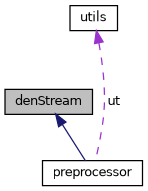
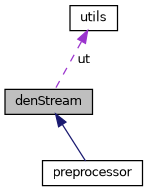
(104, 102) -> (68, 66)
